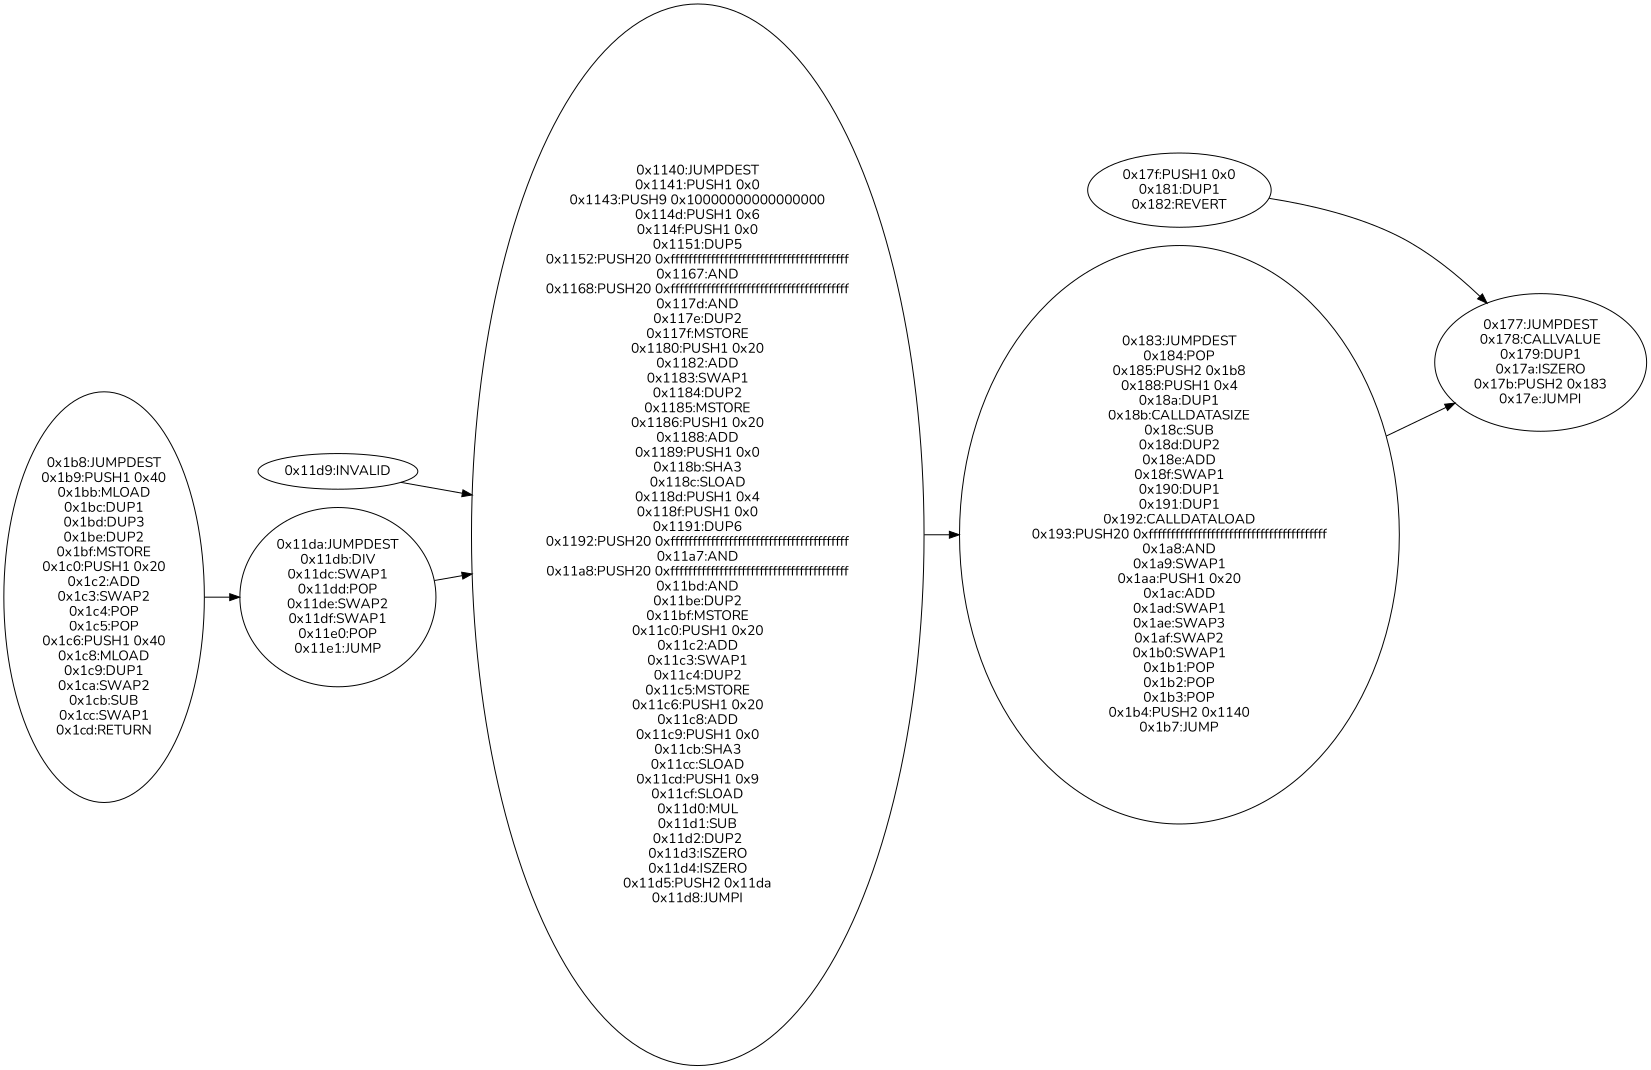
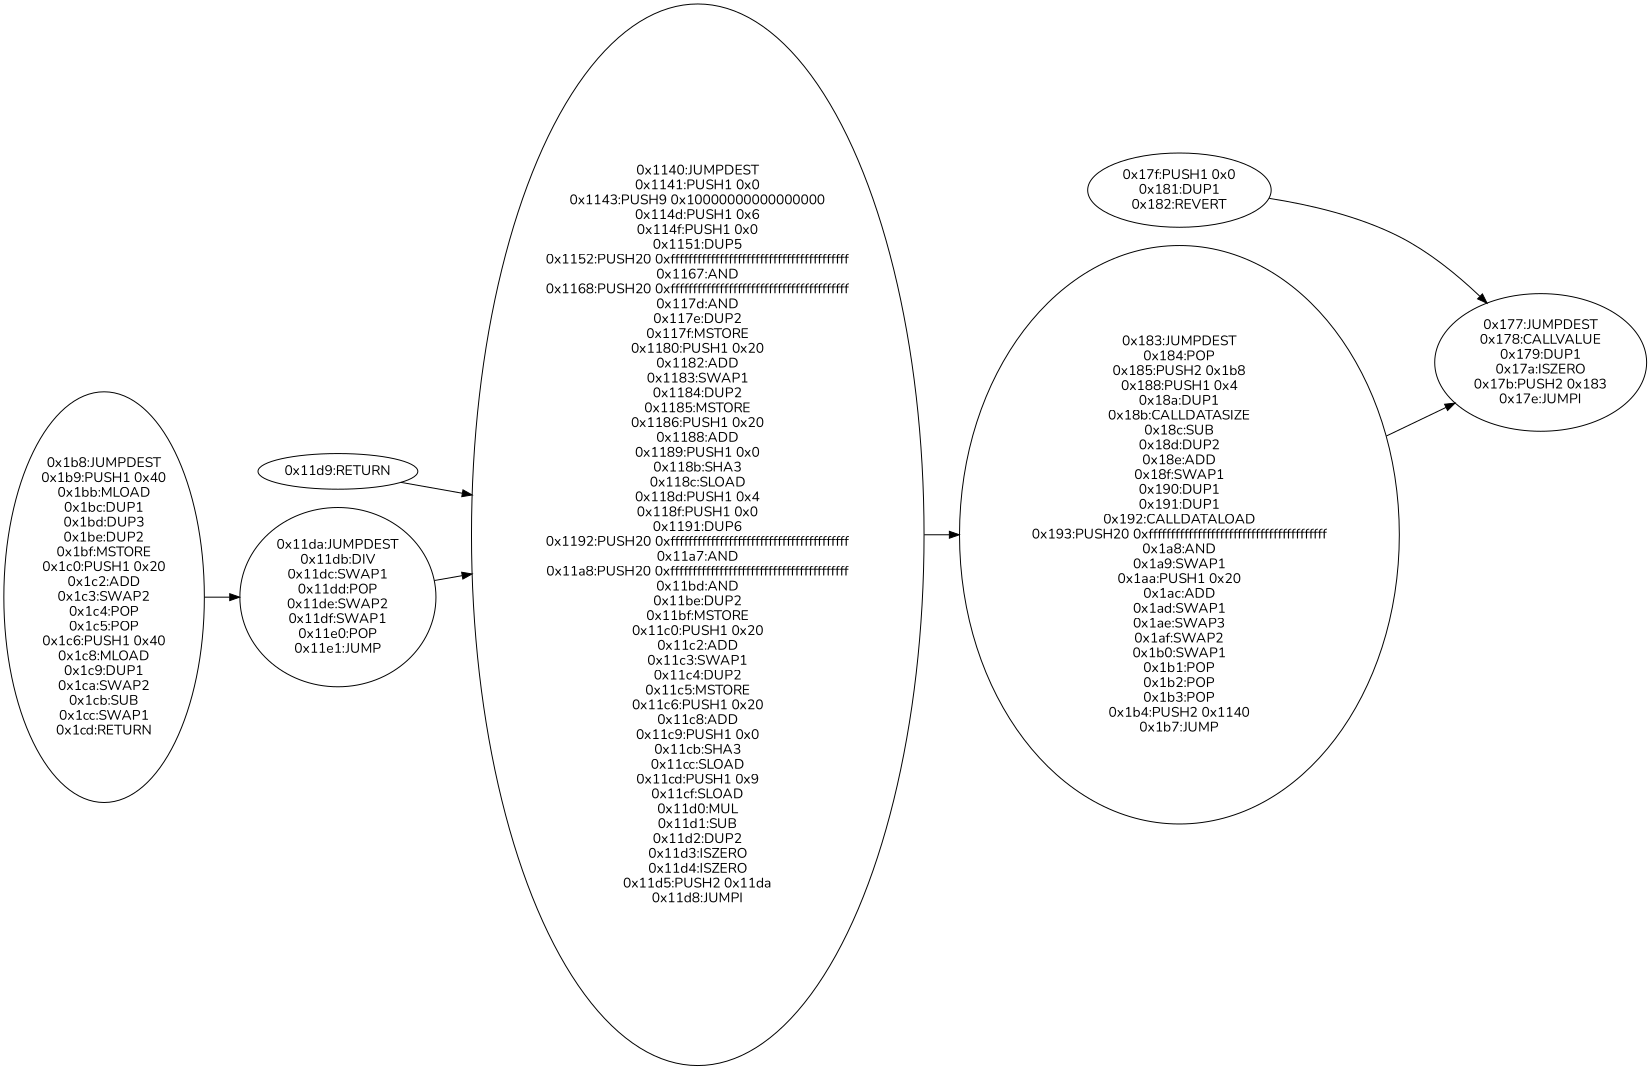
(338, 471) -> (338, 471)
